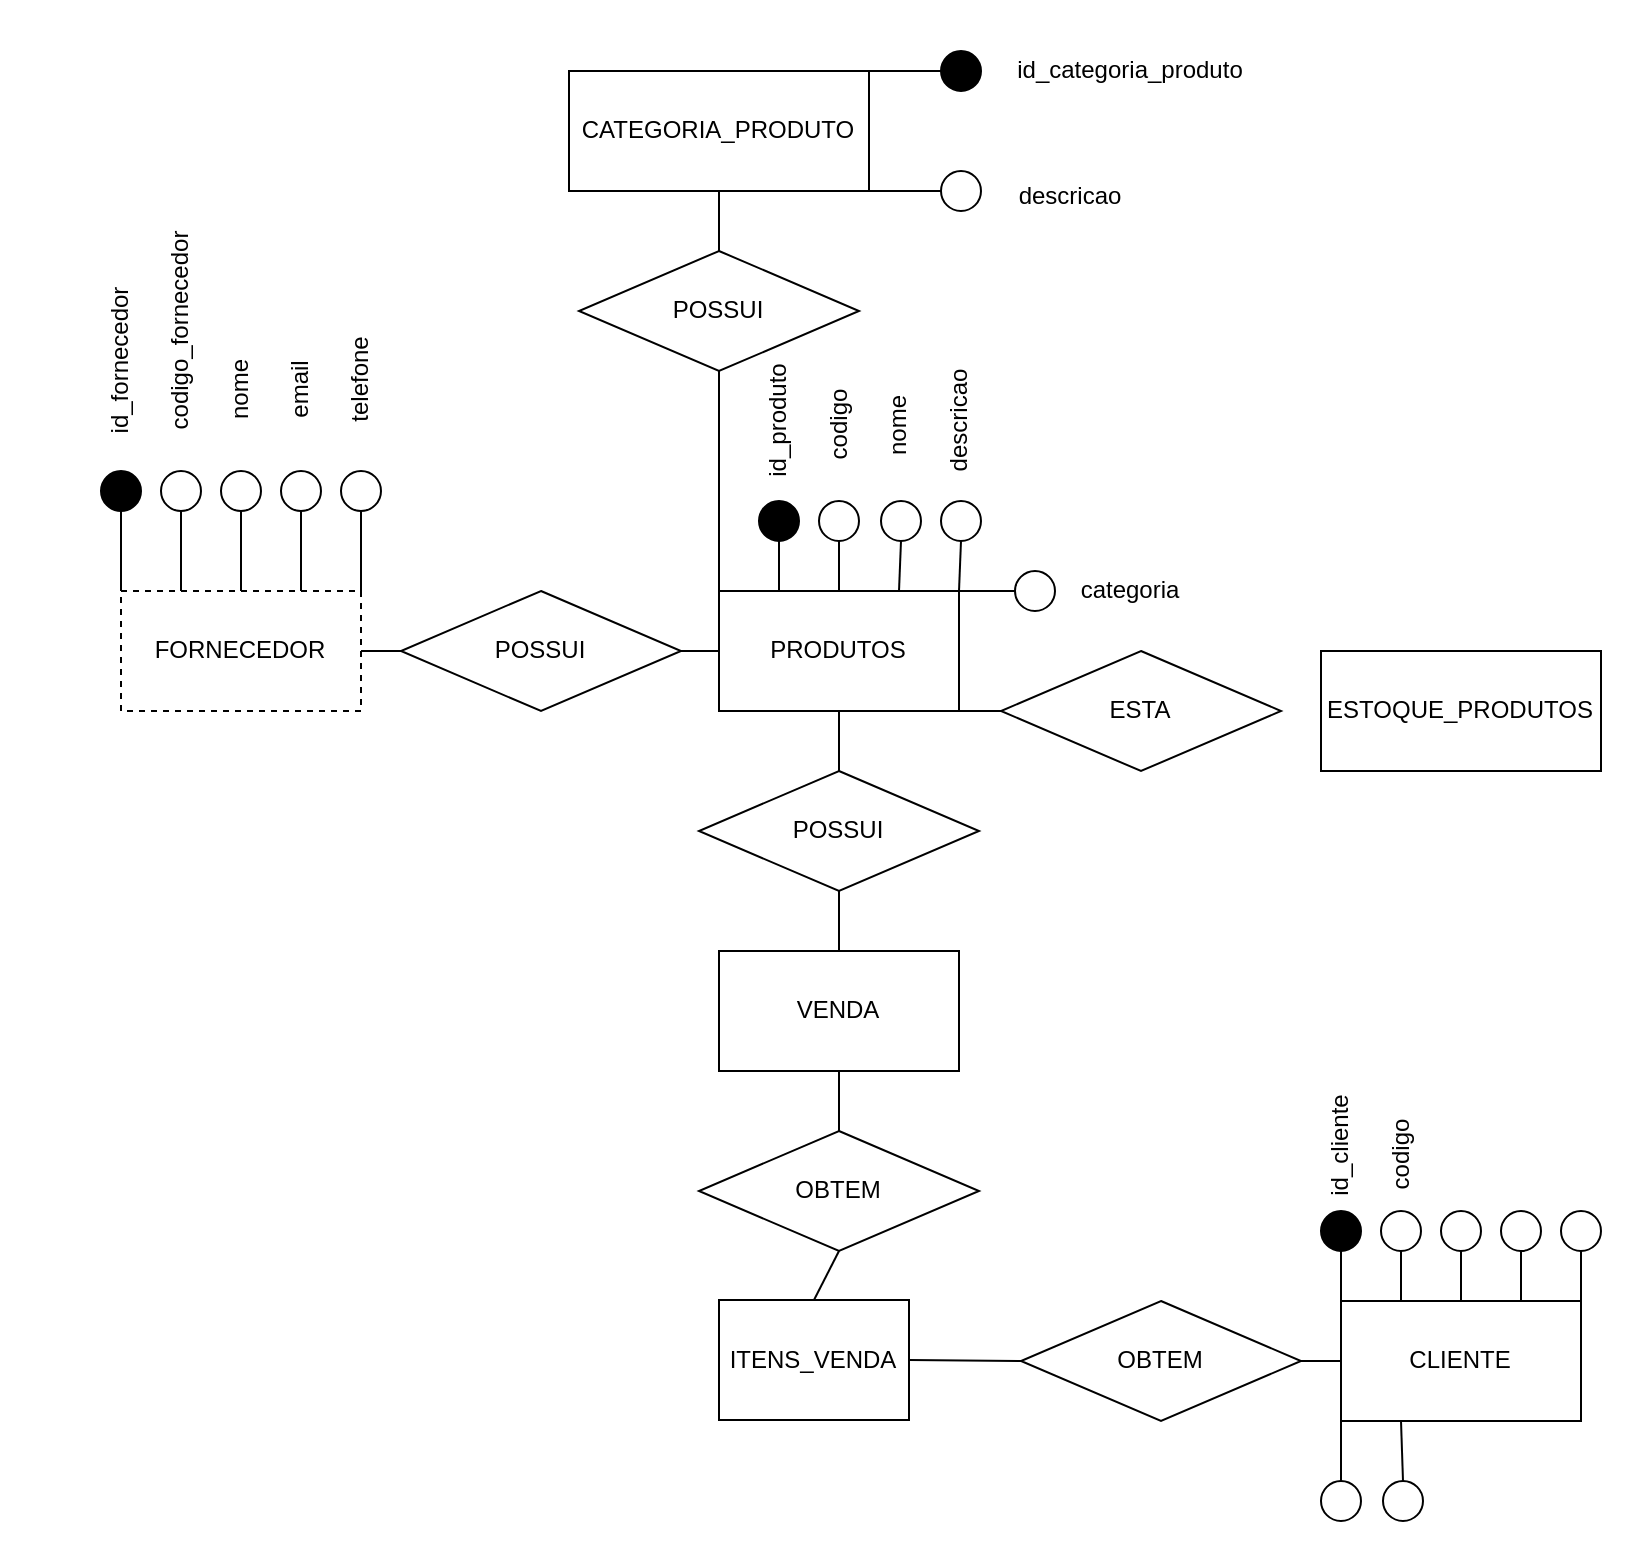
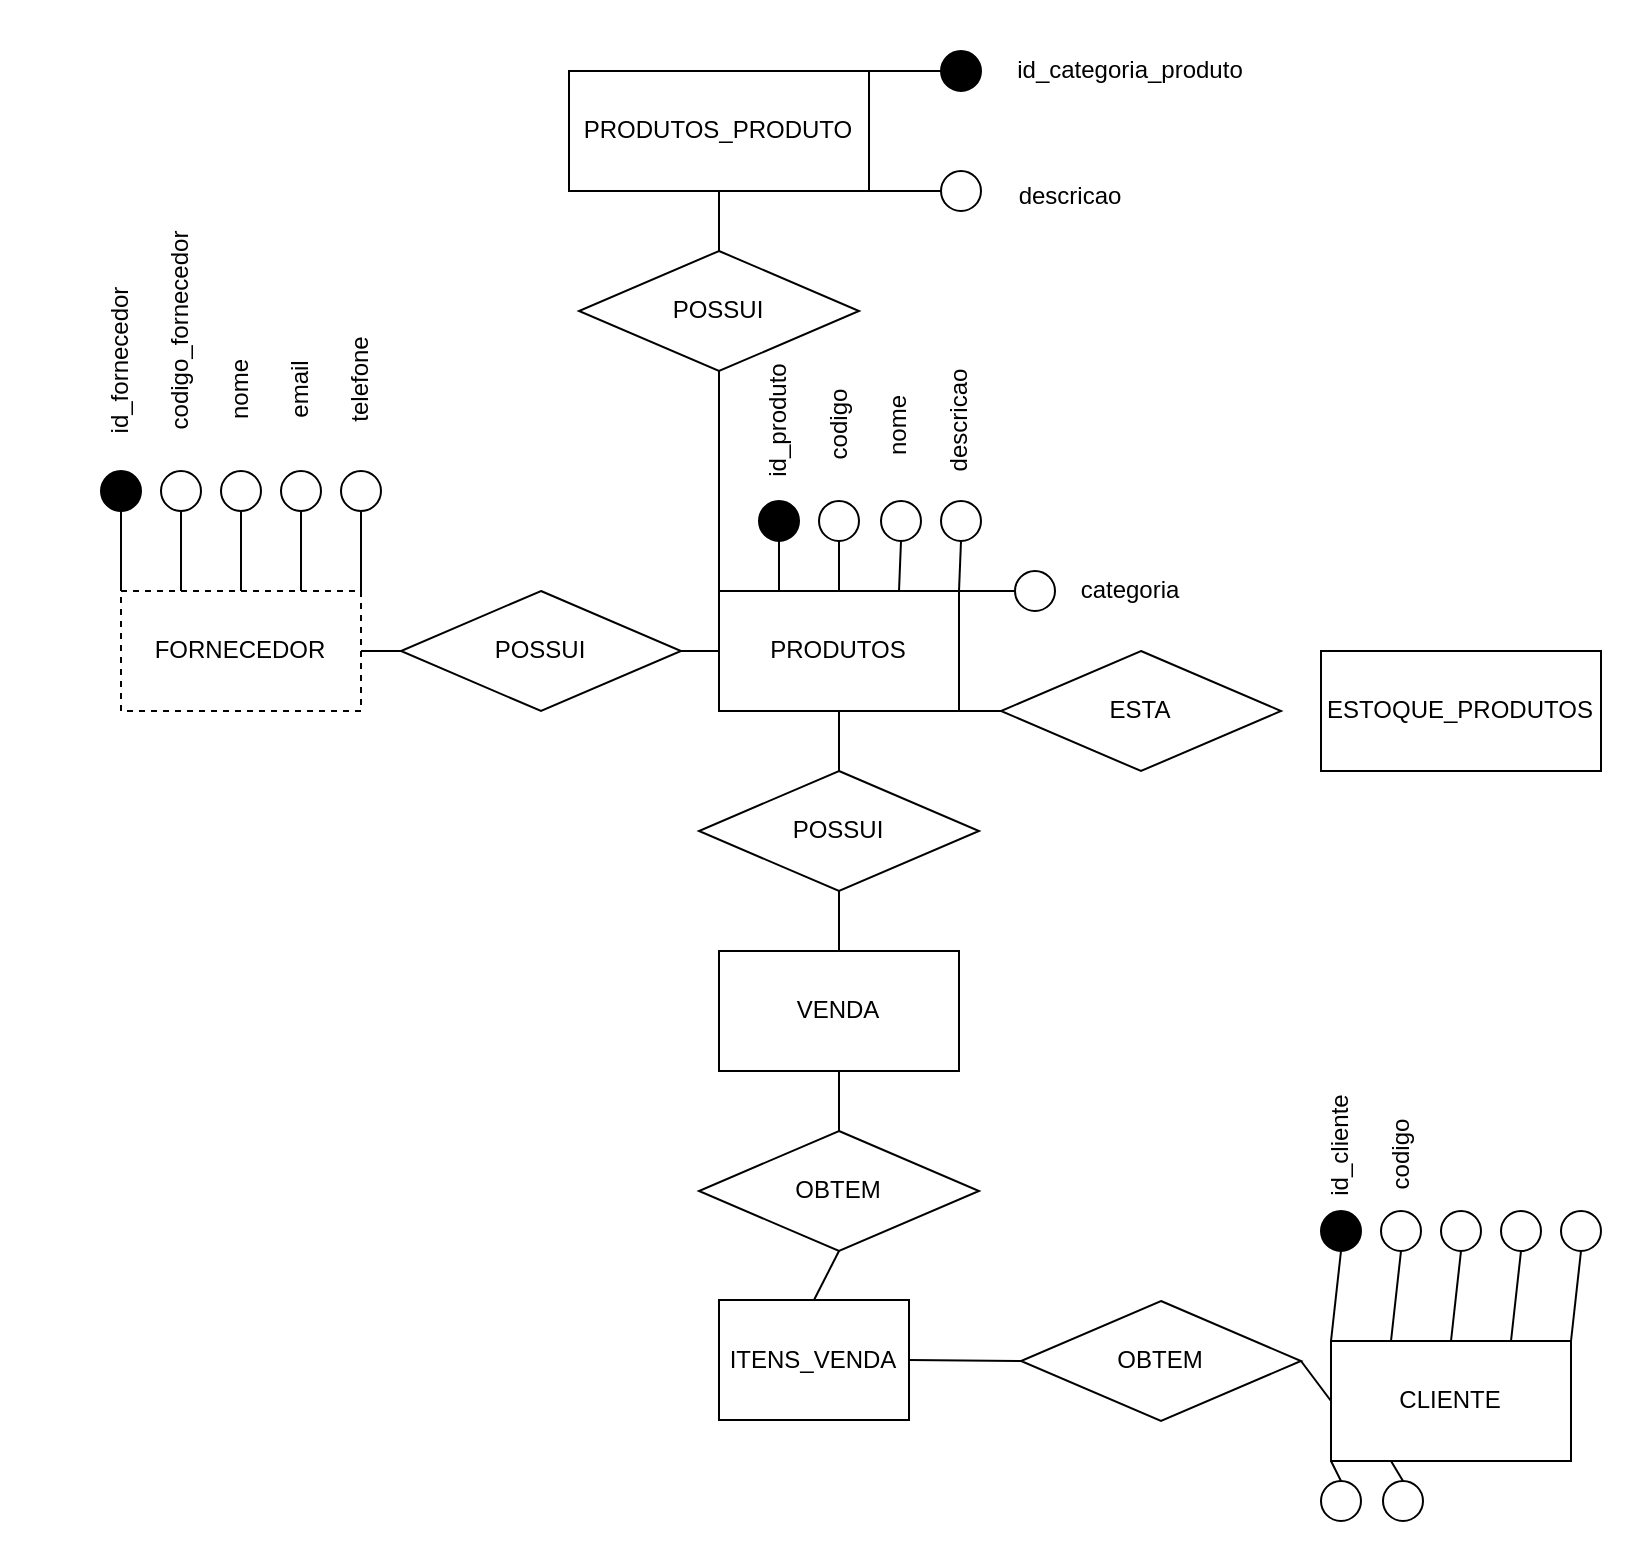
(719, 131) -> (719, 131)
(1461, 1361) -> (1451, 1401)
